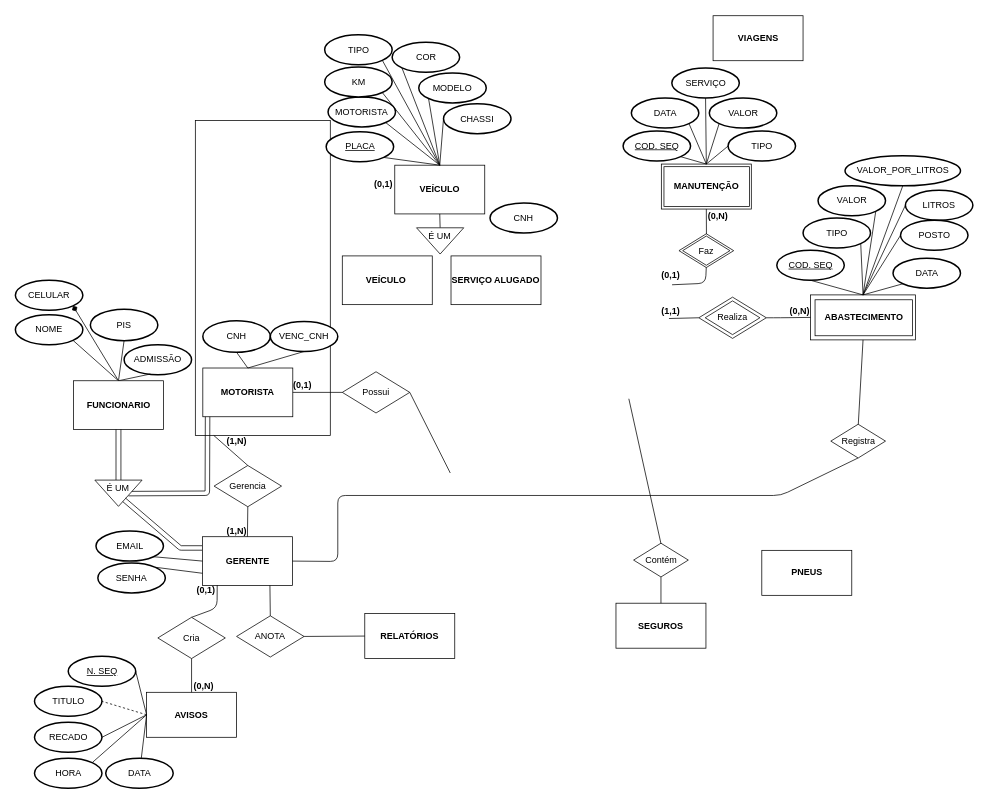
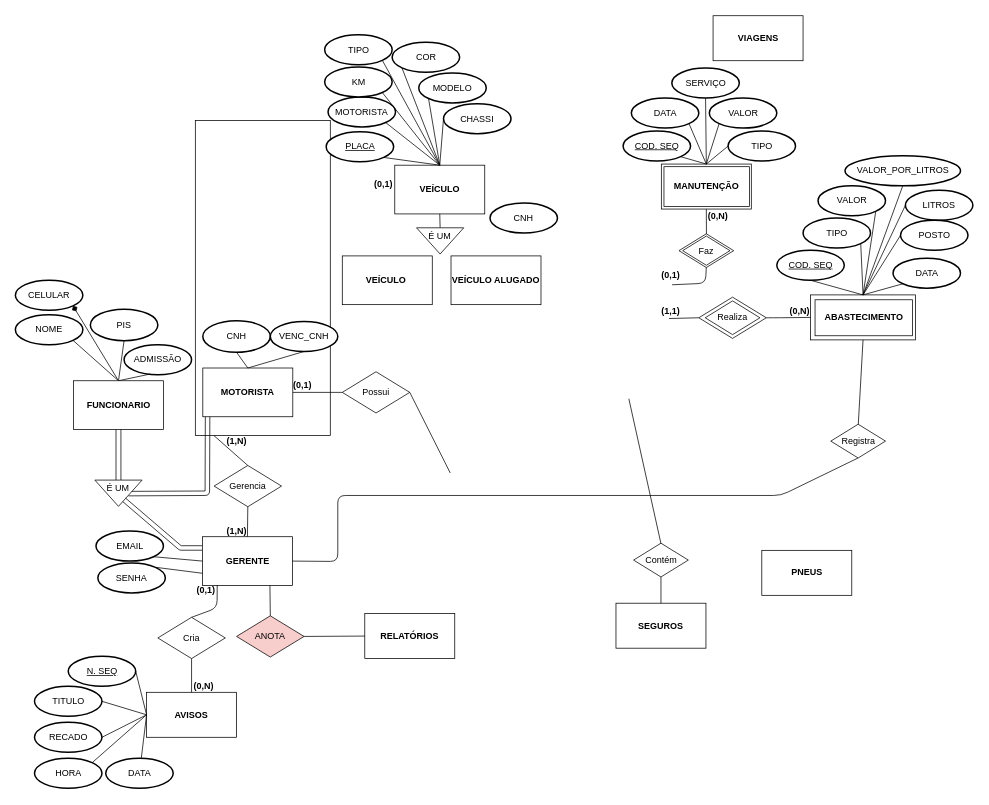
(496, 280) -> (496, 280)
(270, 636) -> (270, 636)
(122, 707) -> (122, 707)
